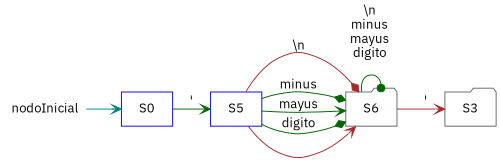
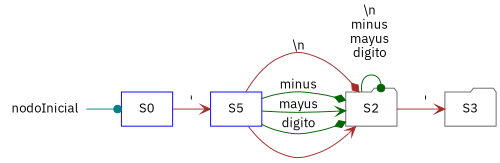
(100, 109) -> (100, 109)
(187, 109) -> (187, 109)
(371, 109) -> (371, 109)
